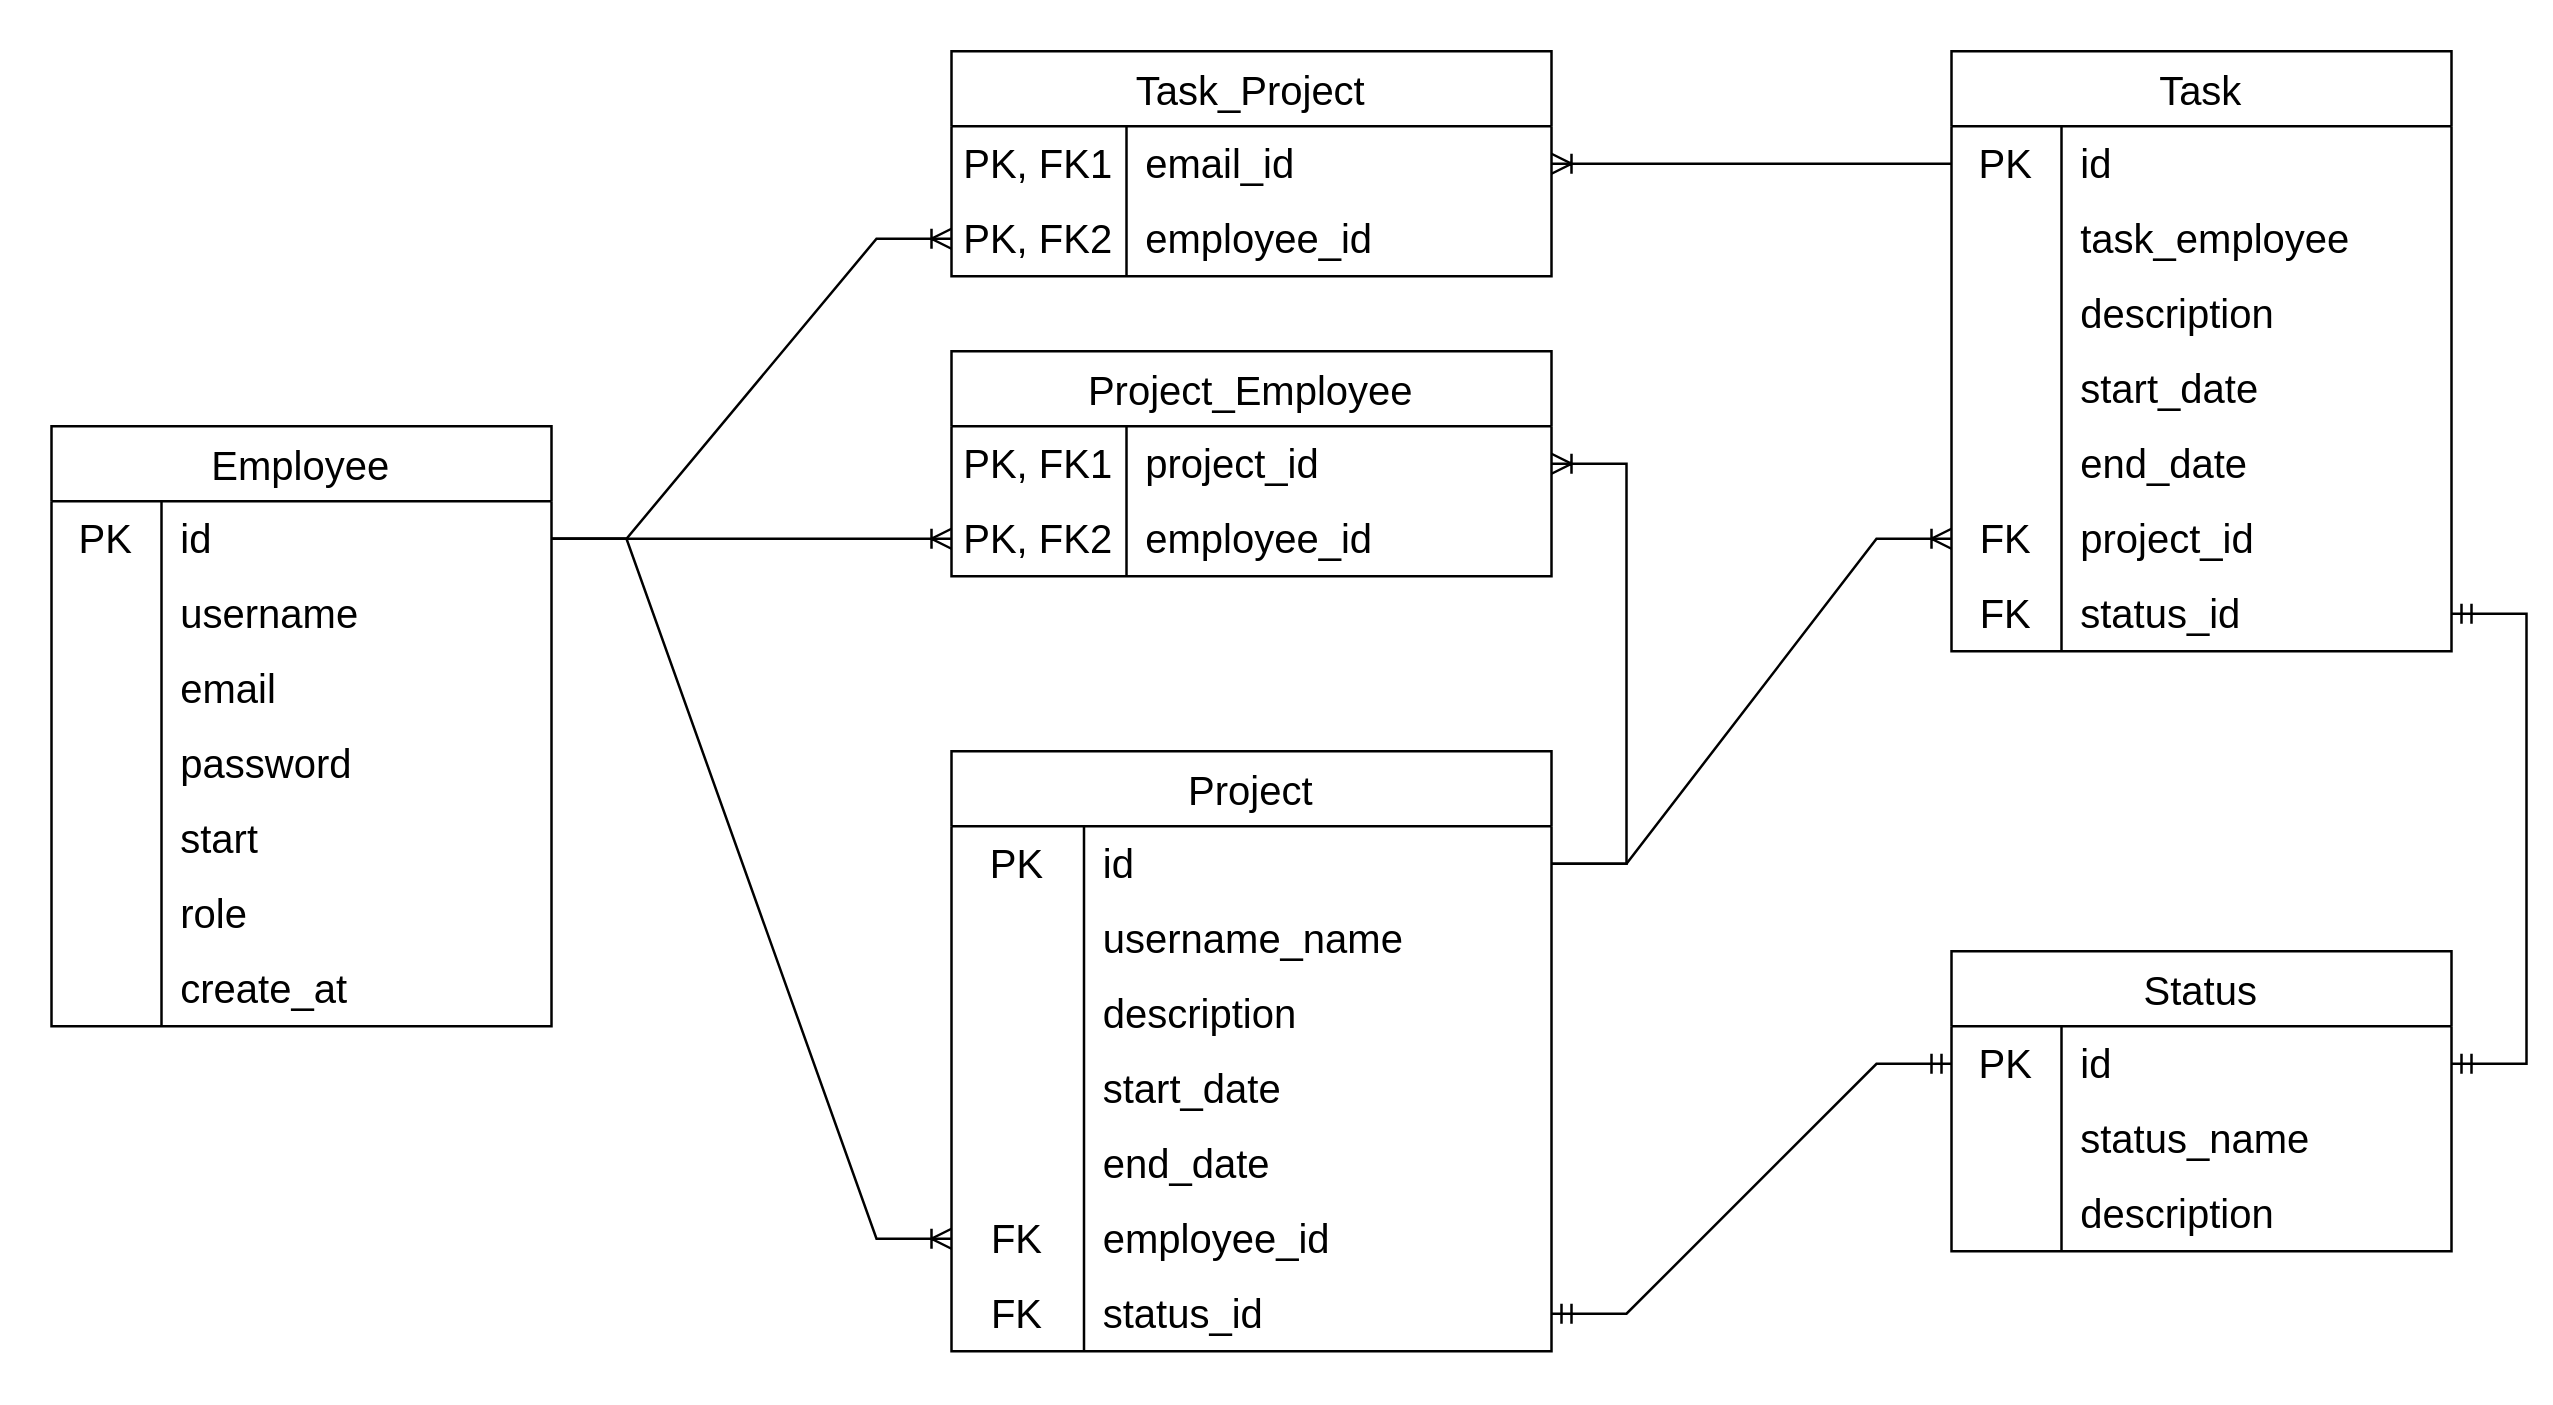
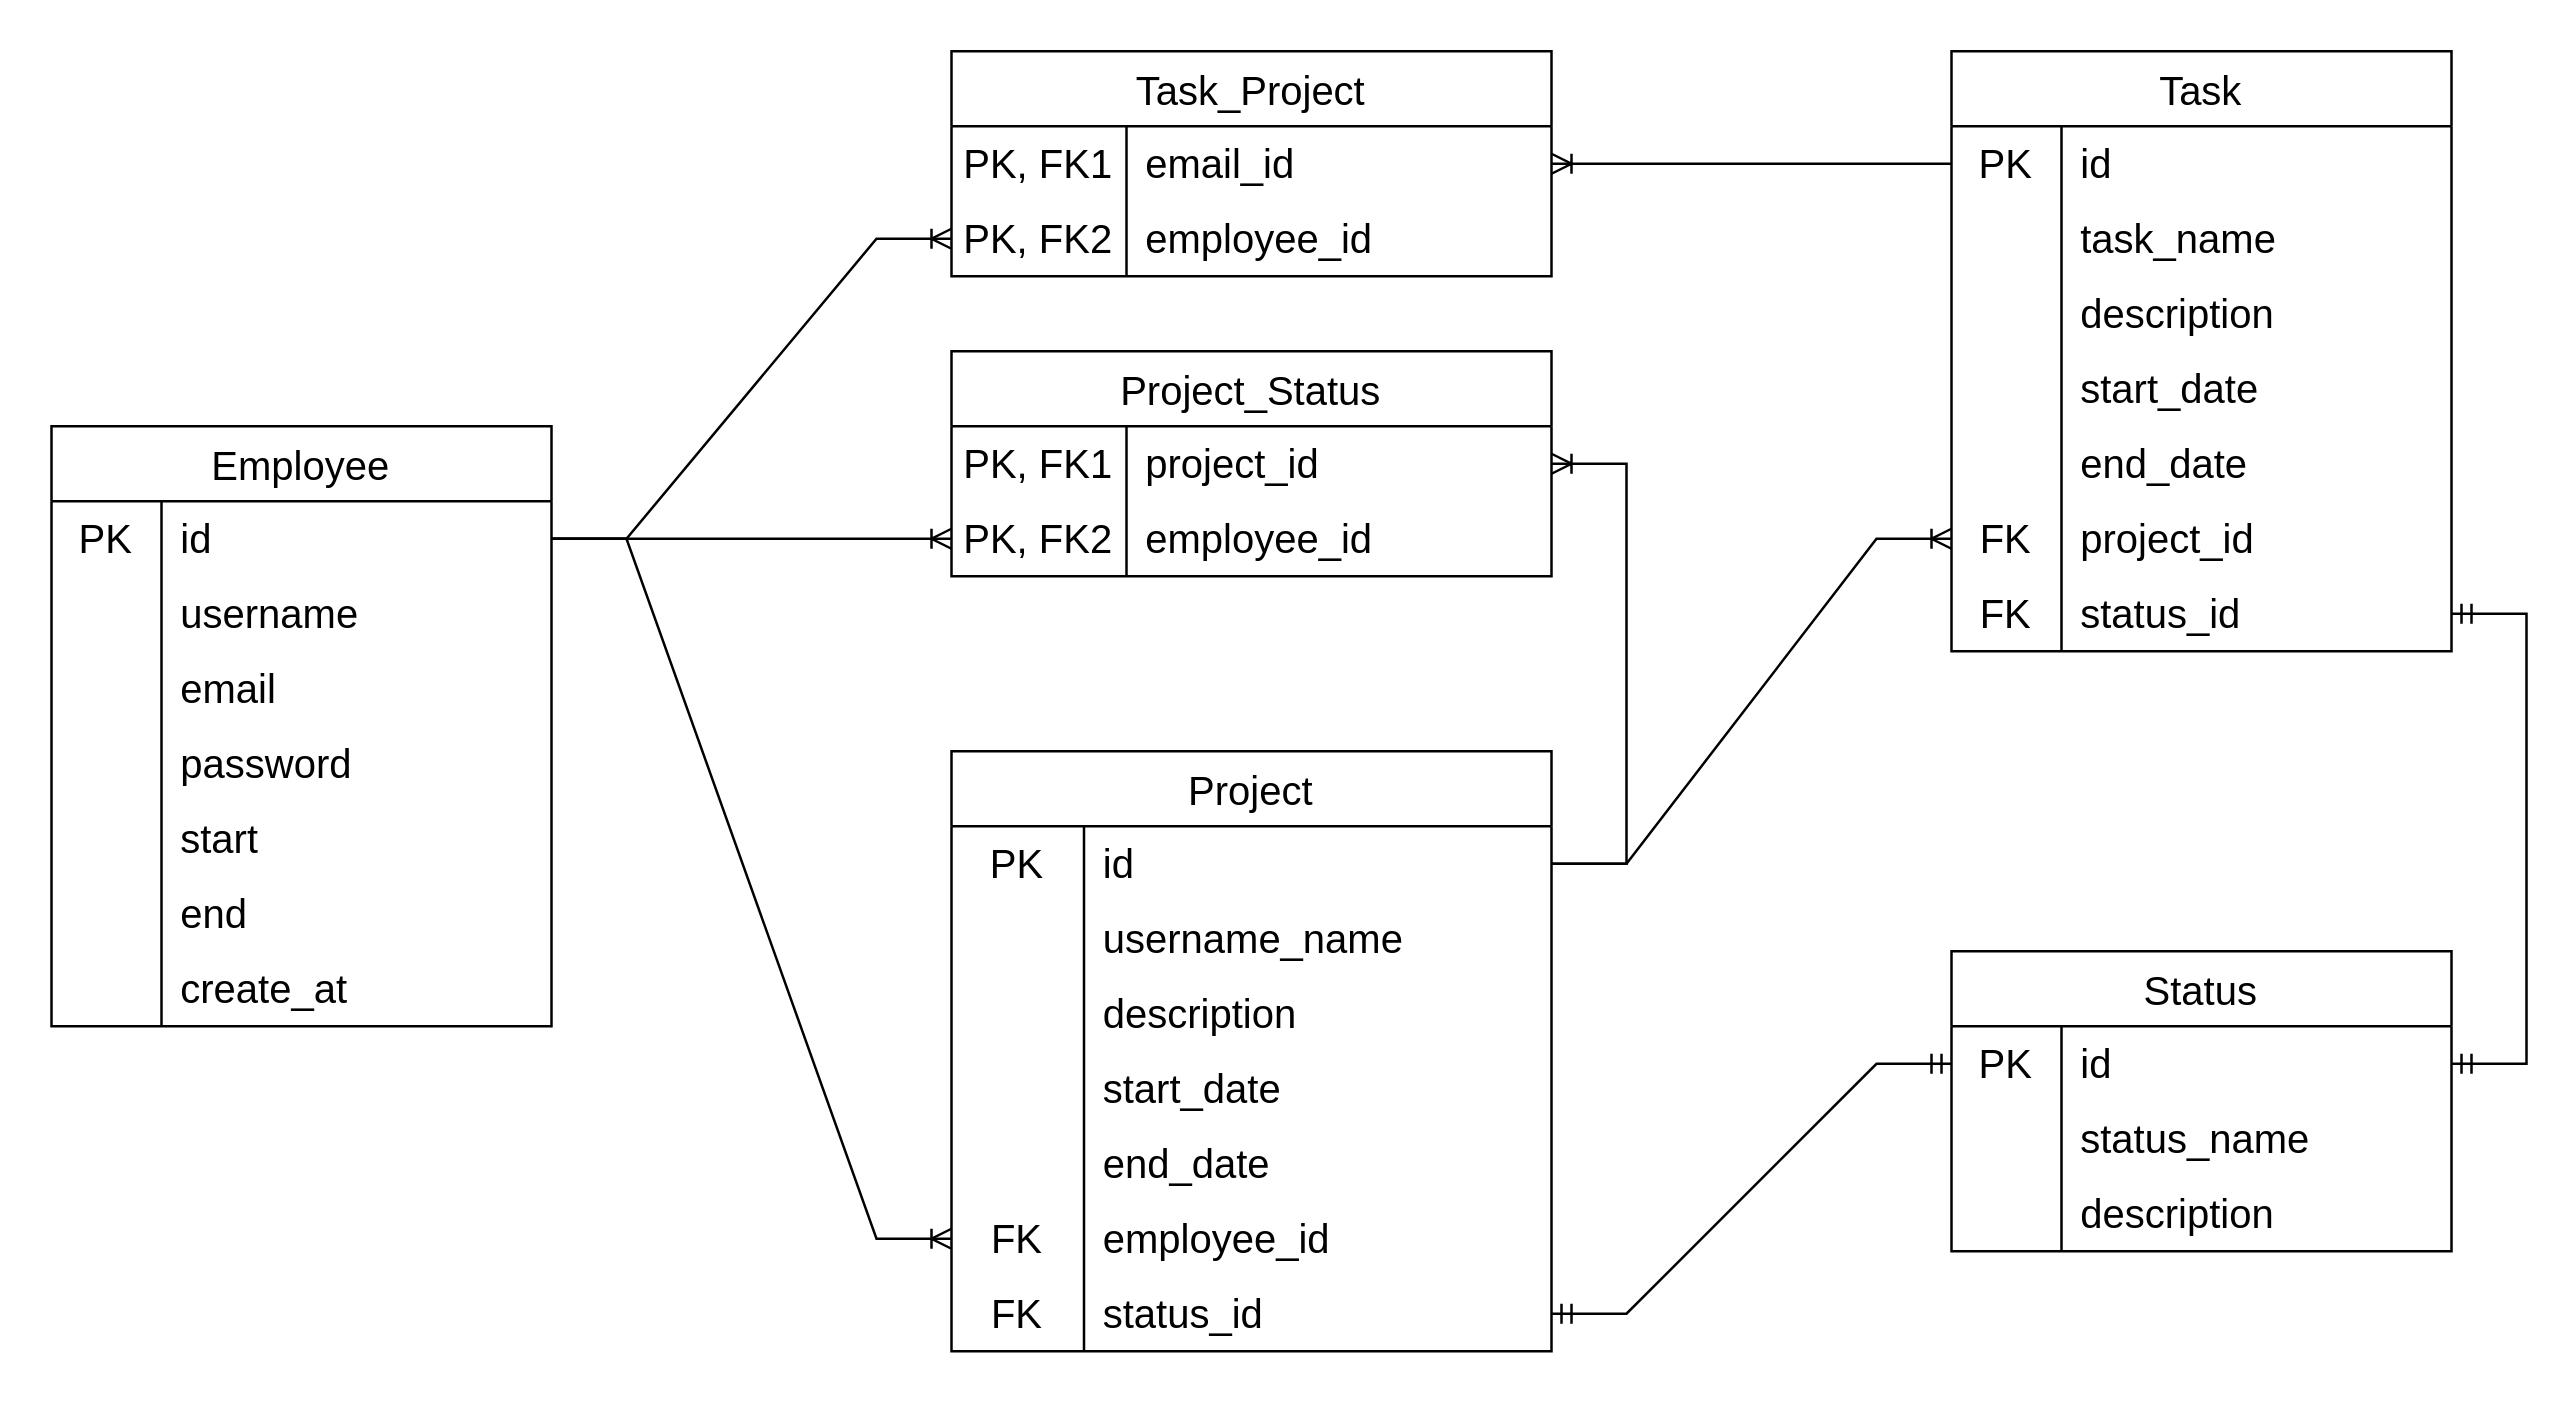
(2222, 239) -> (2182, 239)
(1250, 392) -> (1250, 392)
(221, 914) -> (215, 914)
